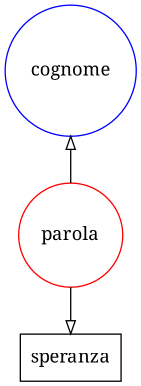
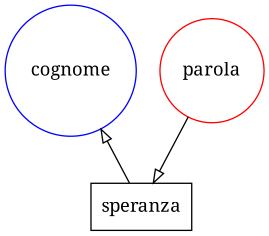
(71, 166) -> (118, 162)
